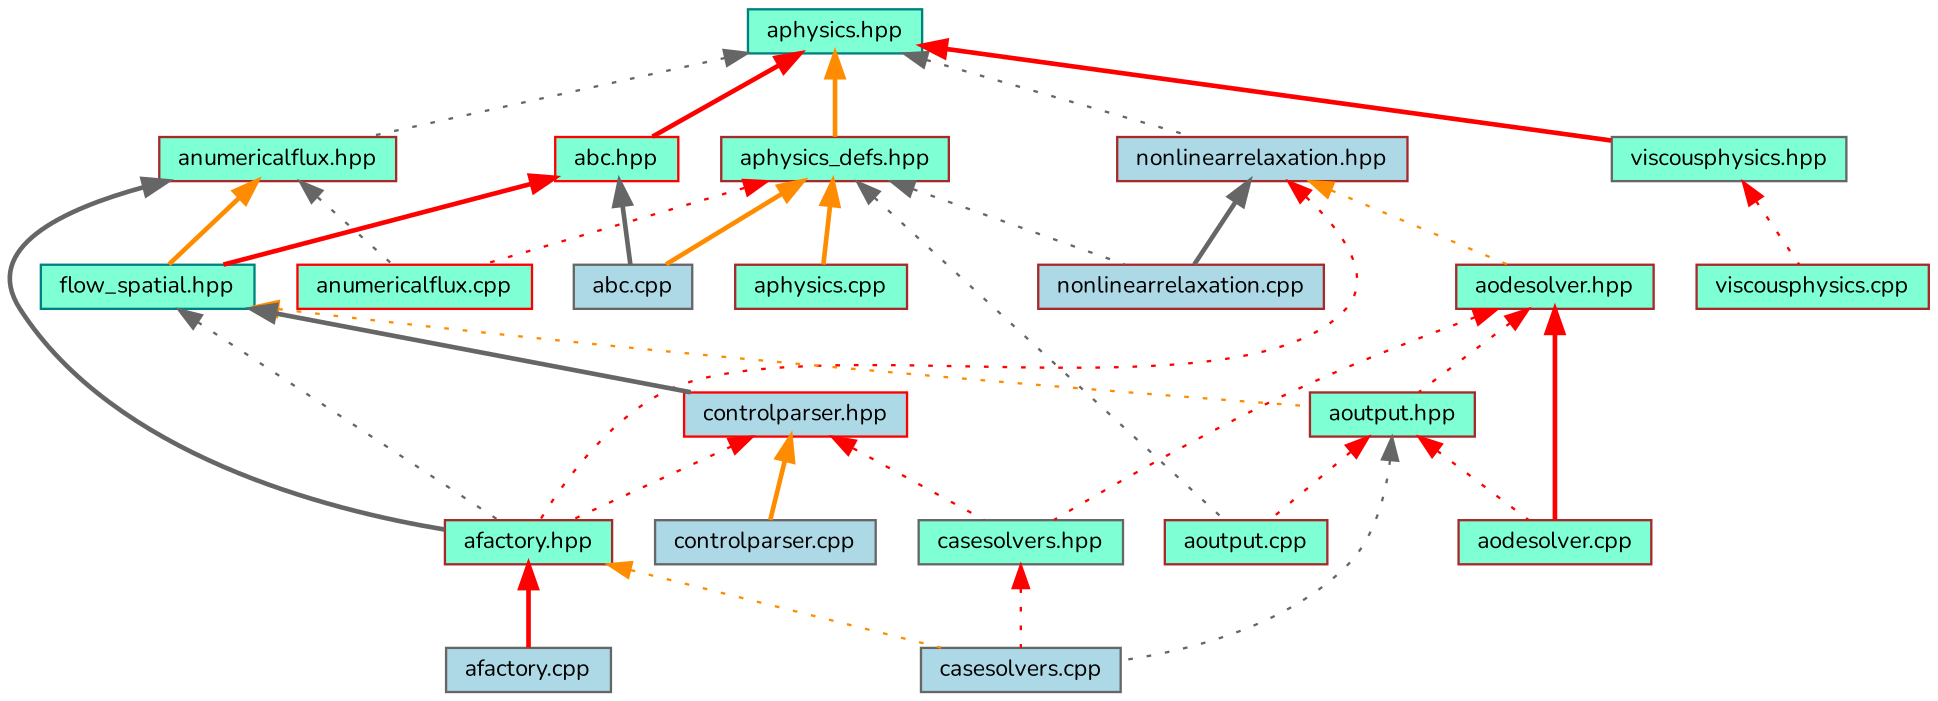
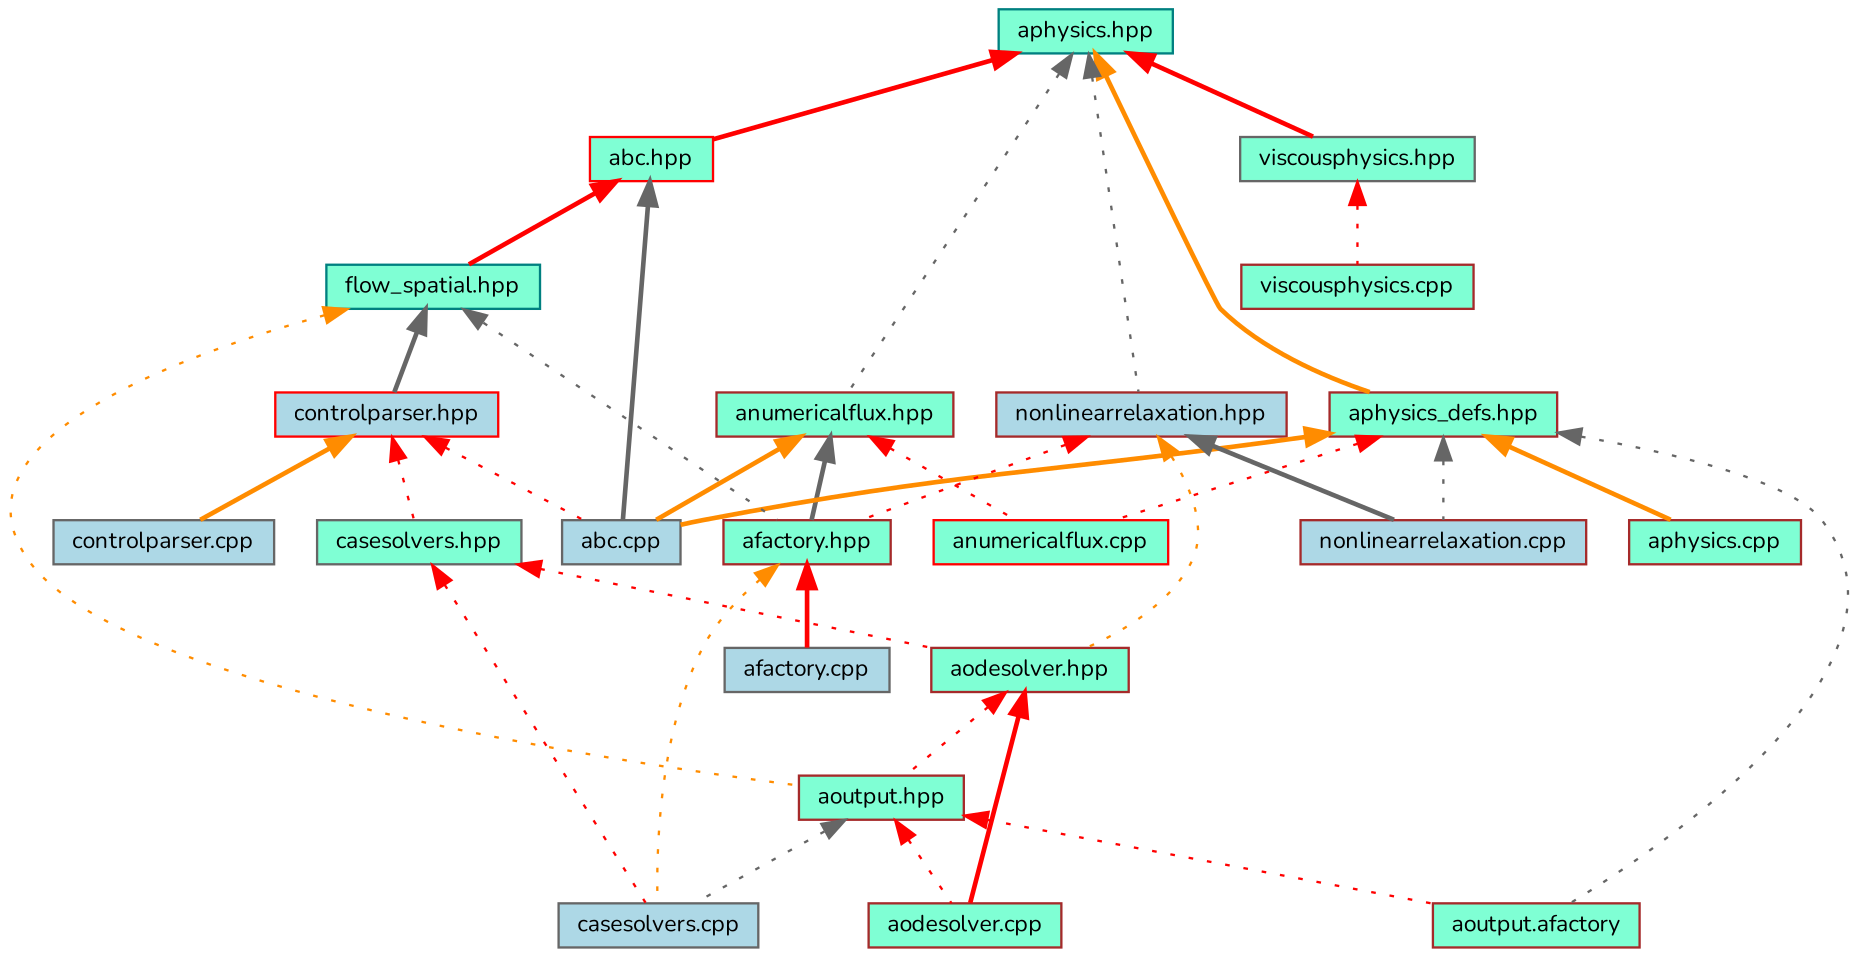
(342, 219) -> (972, 495)
(204, 231) -> (706, 491)
(1238, 418) -> (755, 612)
(652, 483) -> (514, 484)
(1246, 542) -> (1536, 925)
